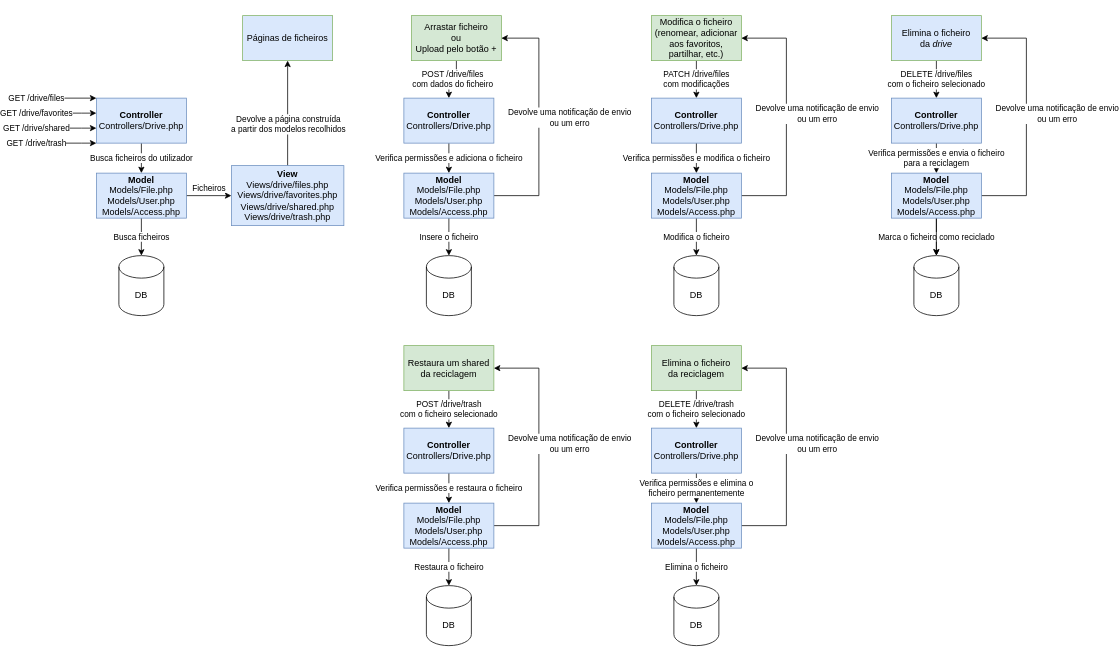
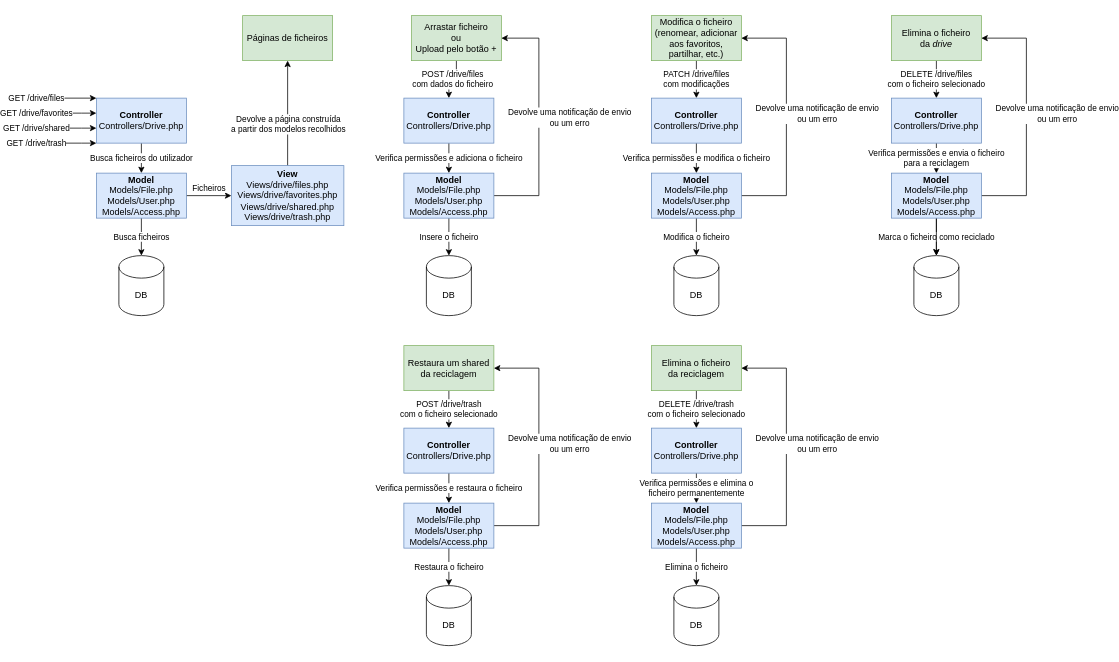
(288, 38) -> (288, 38)
(936, 38) -> (936, 38)
